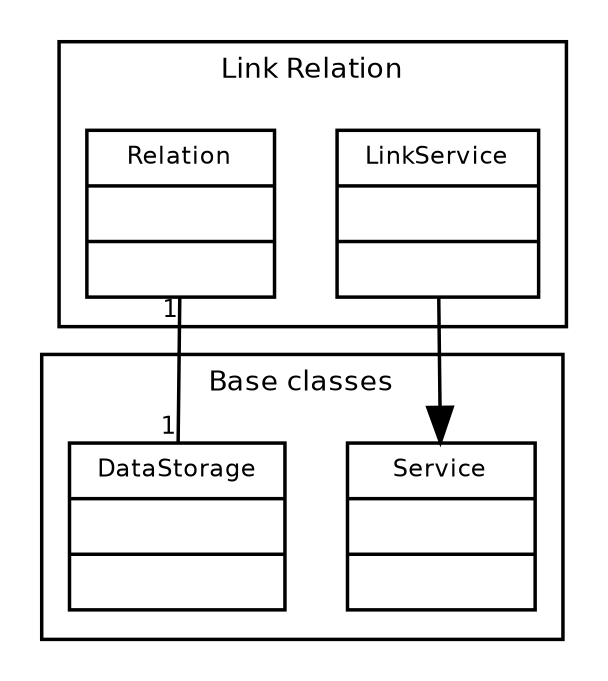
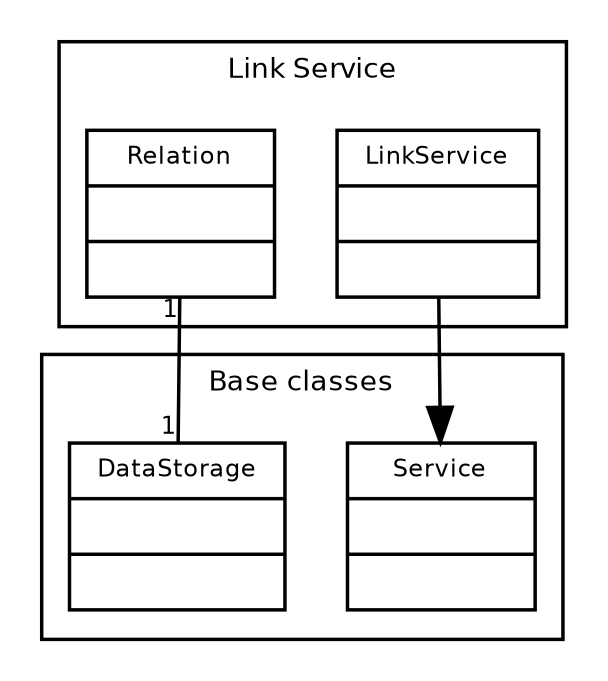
(313, 71) -> (313, 71)
